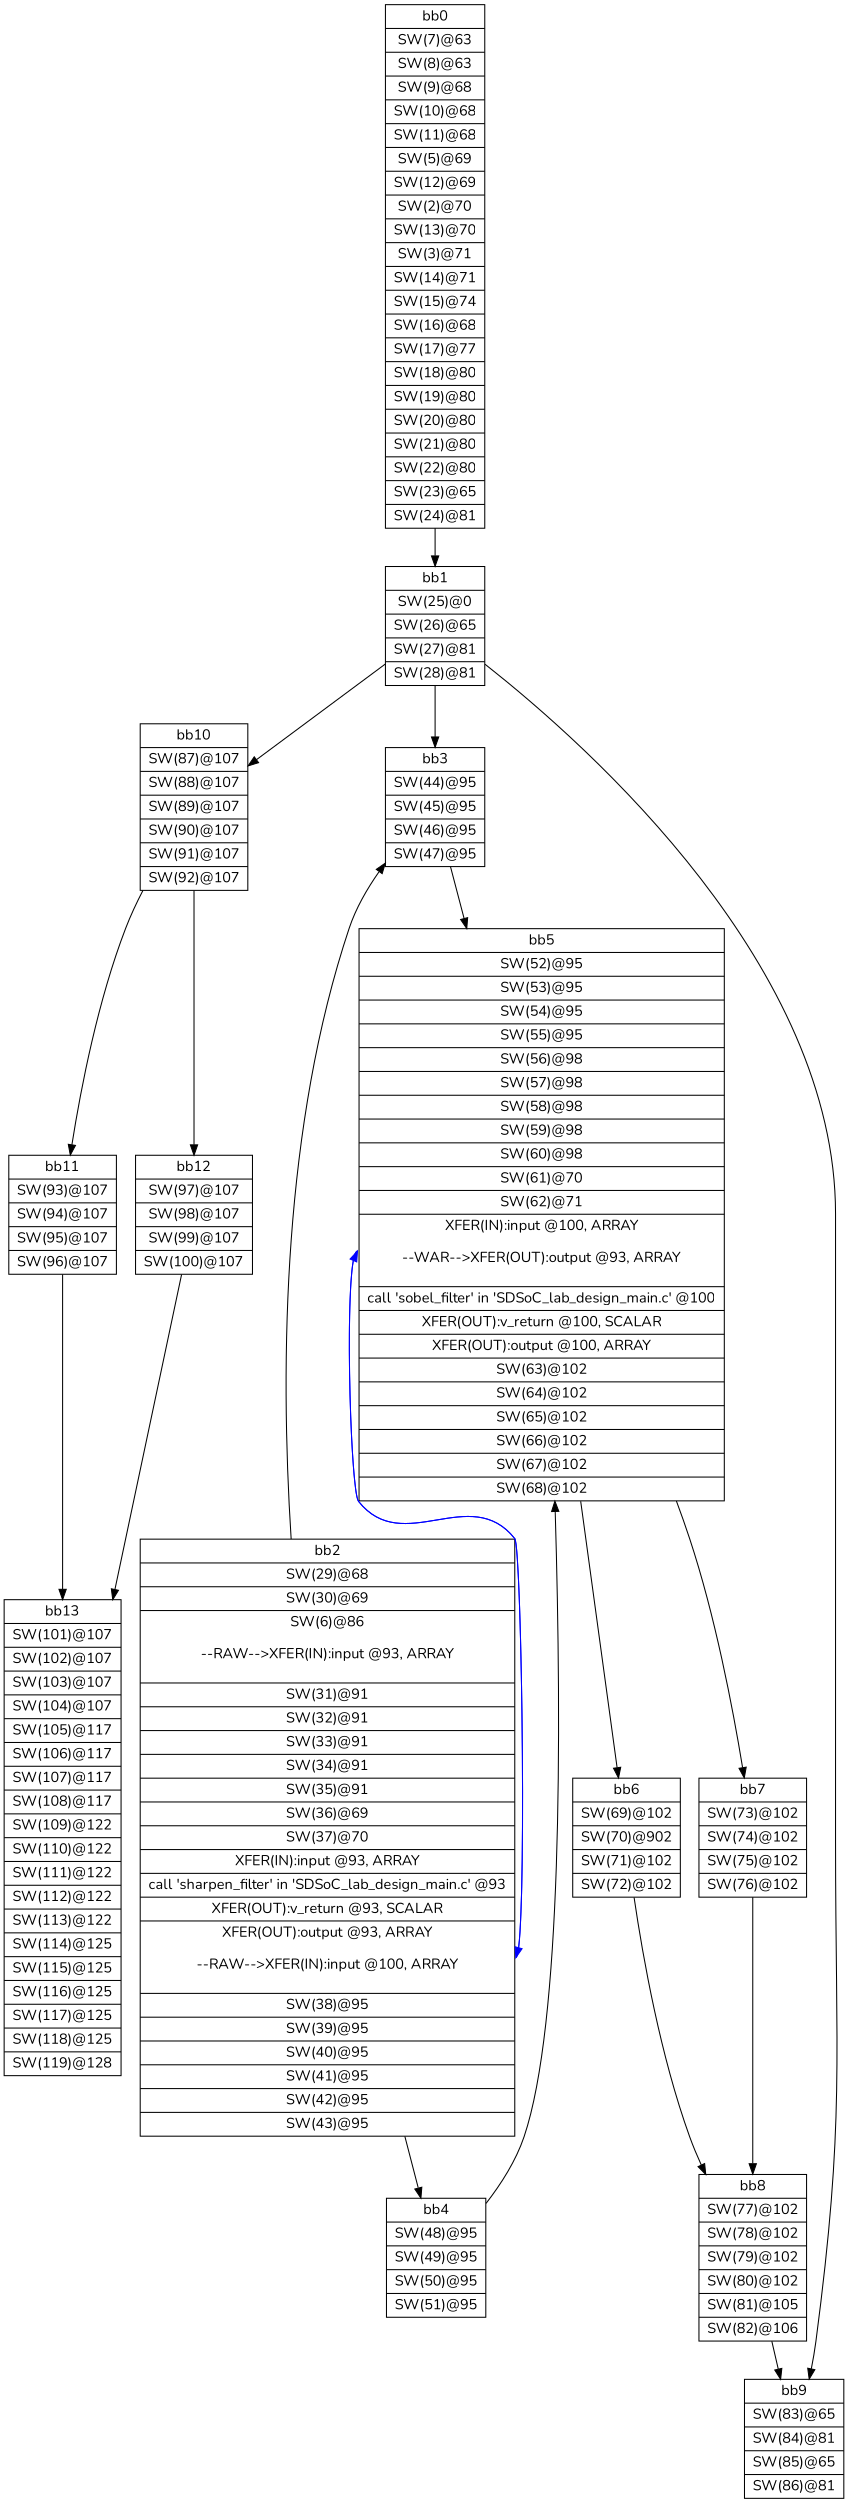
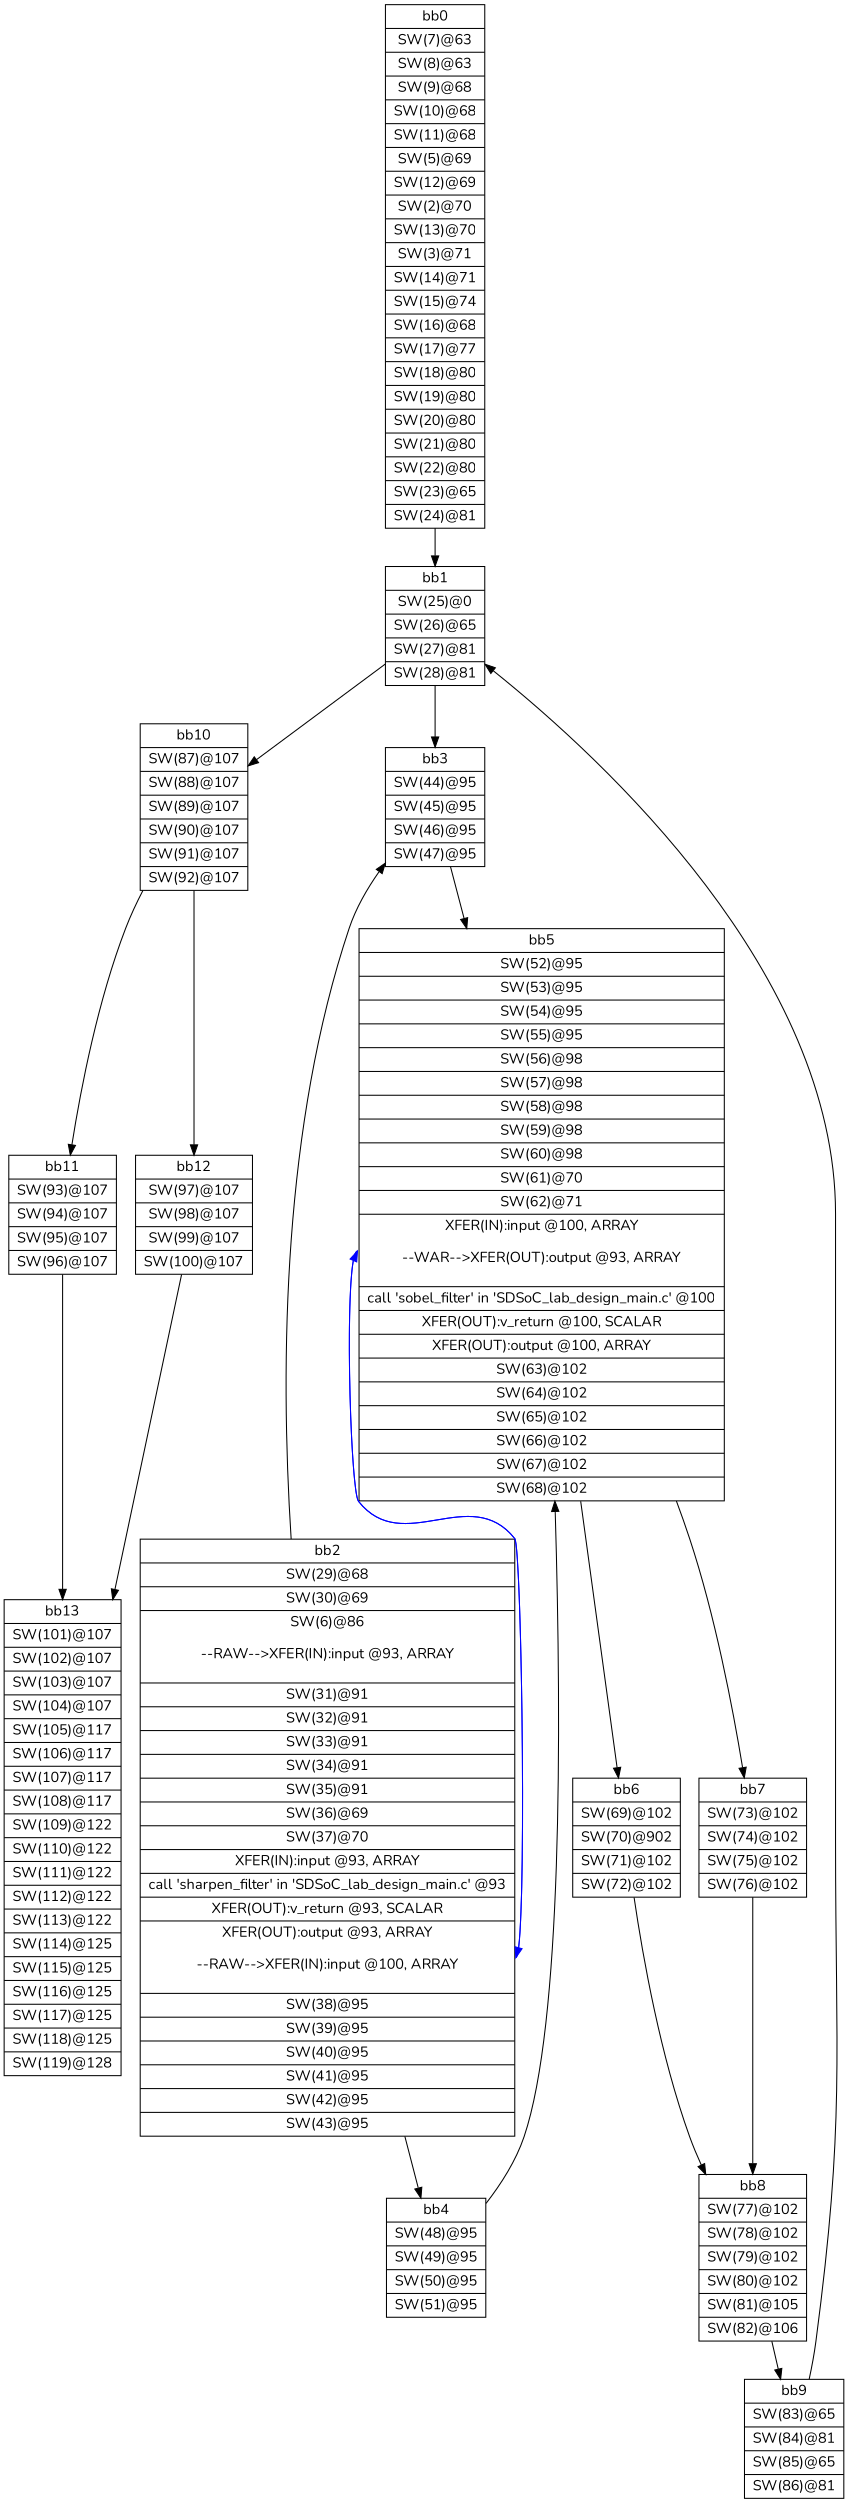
(836, 1456) -> (836, 1467)
